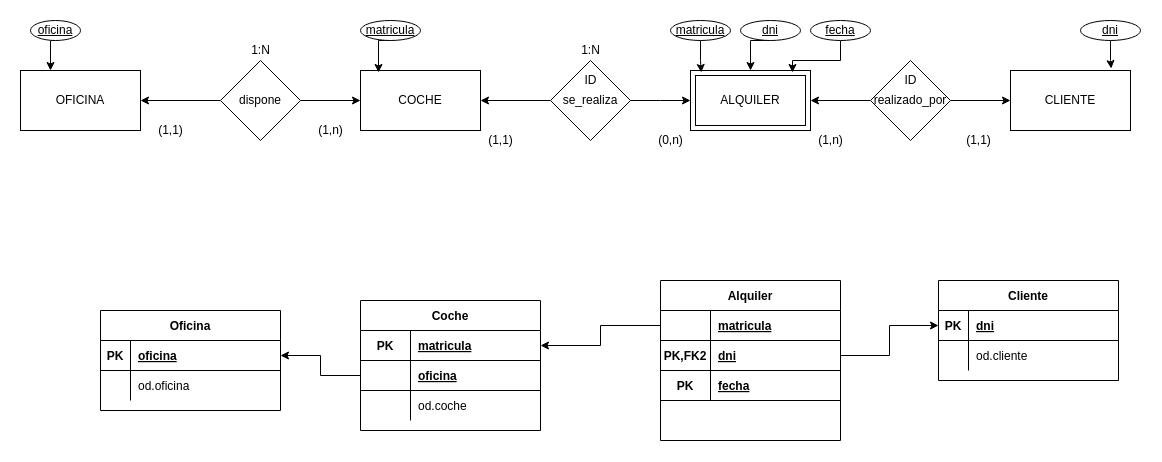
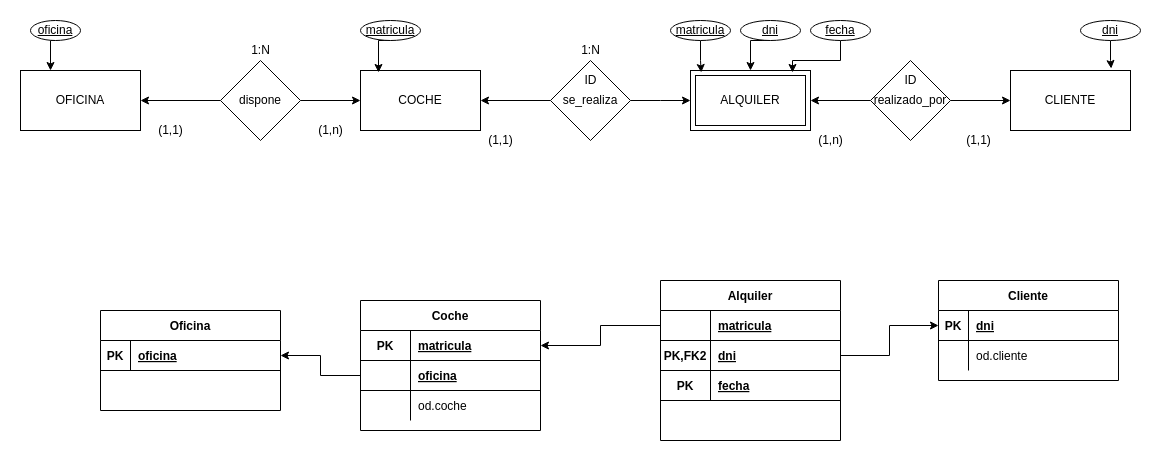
(671, 141) -> none
(206, 386) -> none
